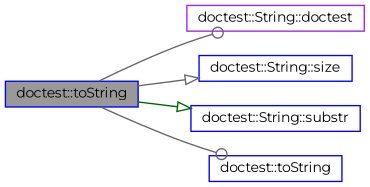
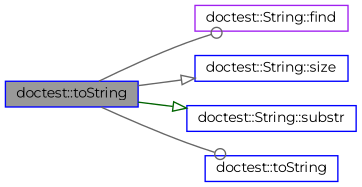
(276, 18) -> (272, 18)
